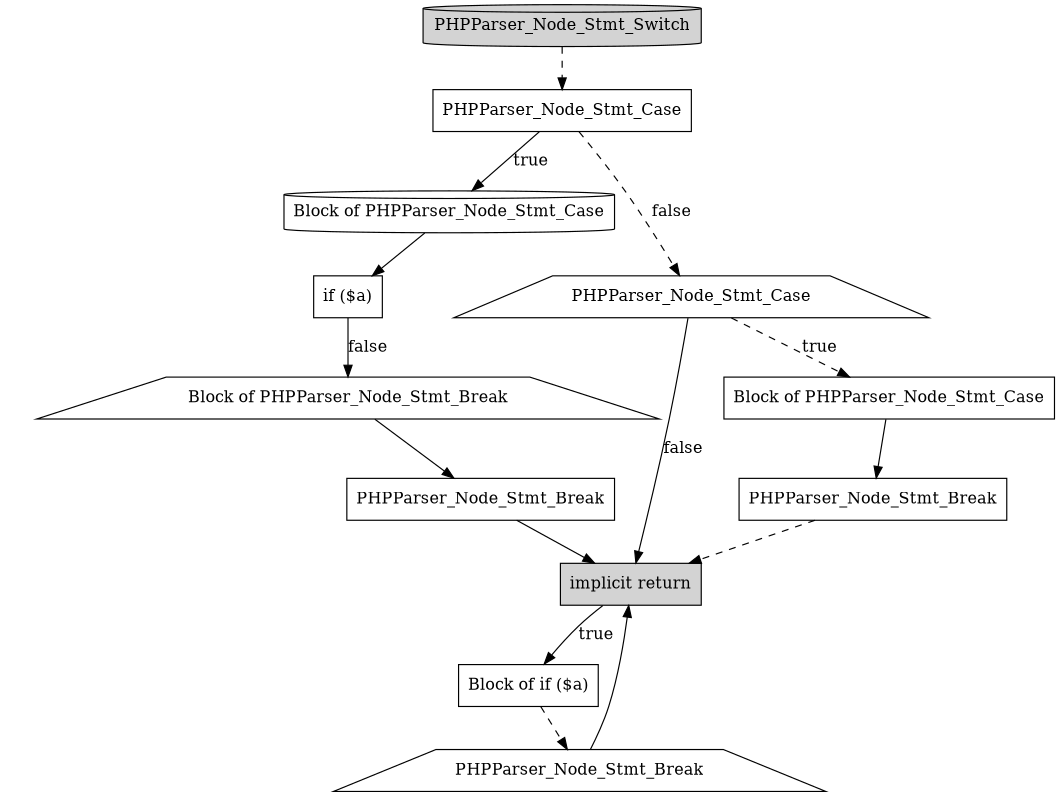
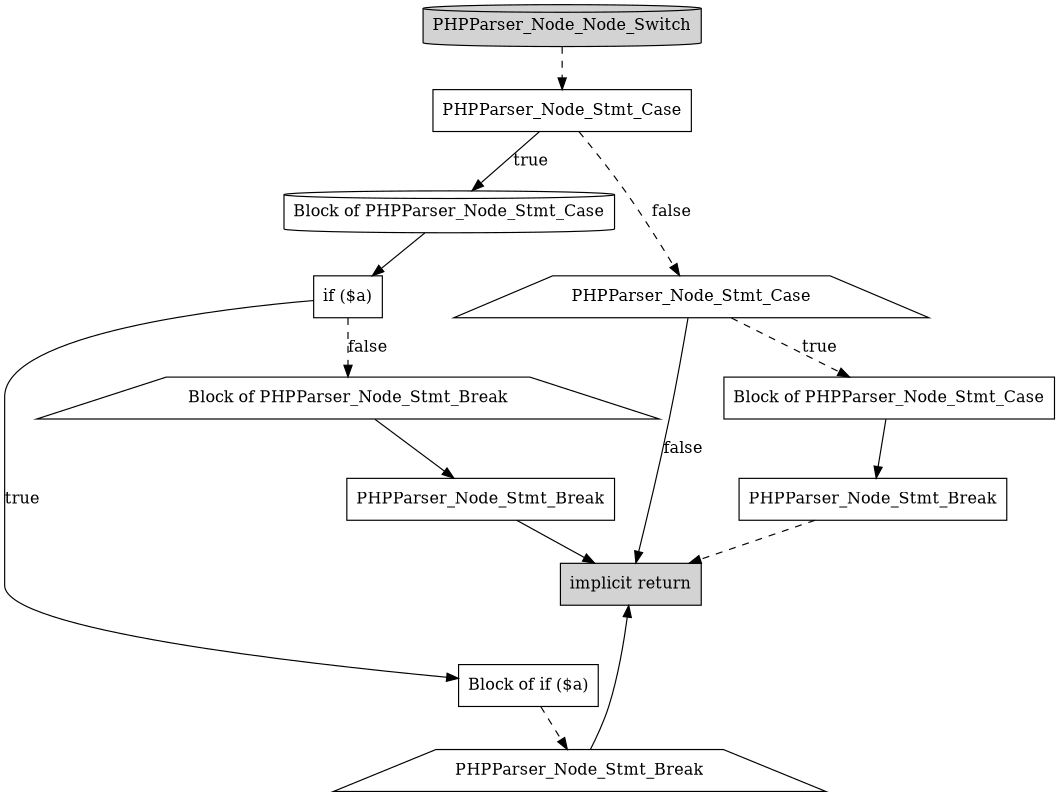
(562, 26) -> (562, 26)
(348, 342) -> (348, 342)
(576, 629) -> (5, 552)
